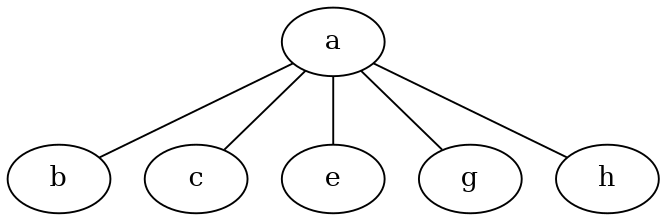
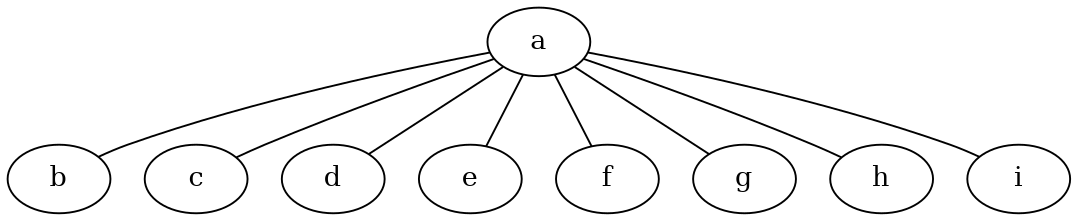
none -> (333, 179)
none -> (607, 179)
none -> (1019, 179)
